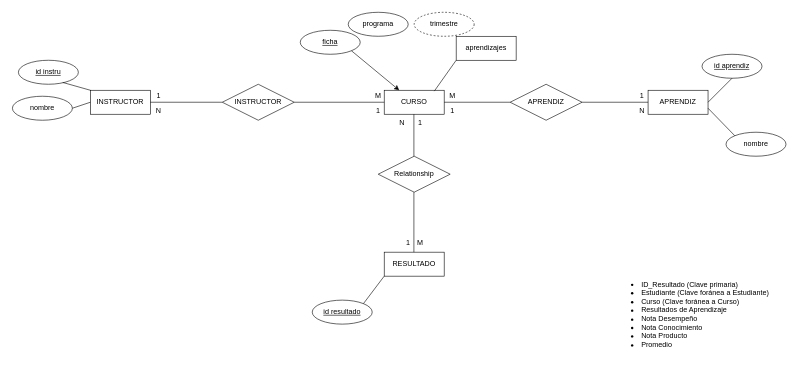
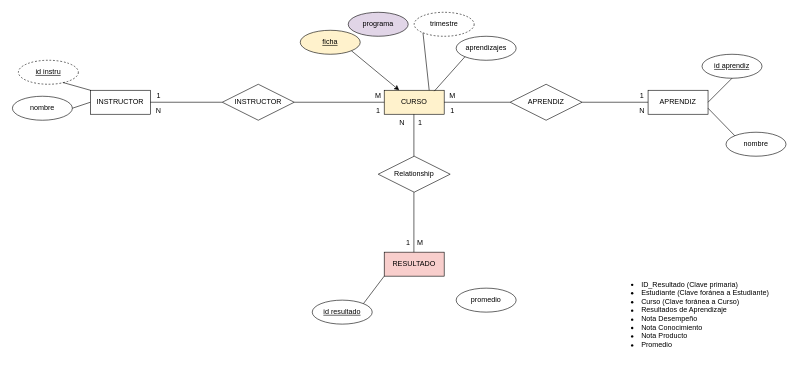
(378, 24) -> (378, 24)
(330, 42) -> (330, 42)
(486, 48) -> (486, 48)
none -> (426, 61)
(48, 72) -> (48, 72)
(414, 102) -> (414, 102)
(414, 264) -> (414, 264)
none -> (486, 300)
